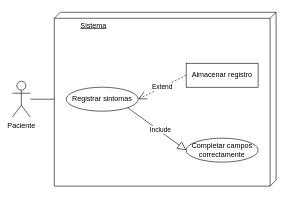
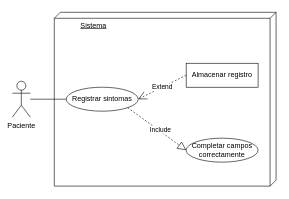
(53, 99) -> (59, 99)
(141, 117) -> (141, 117)
